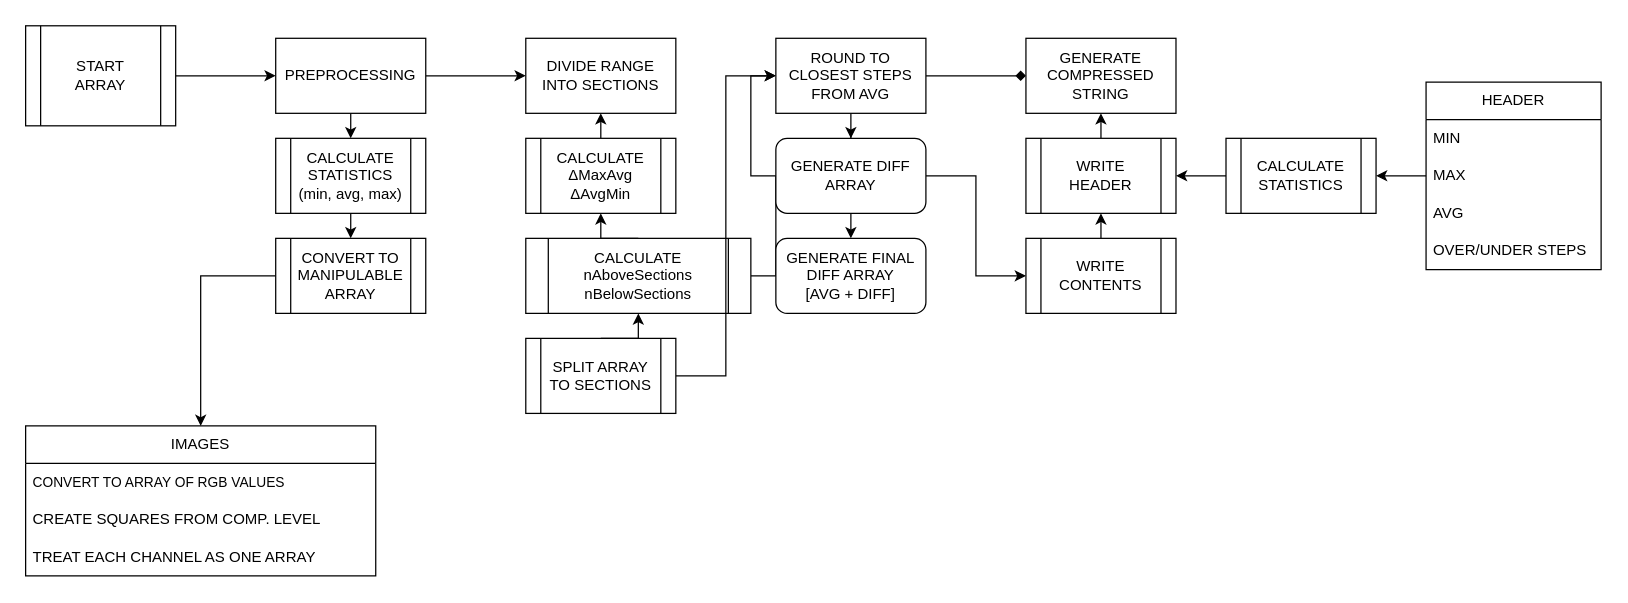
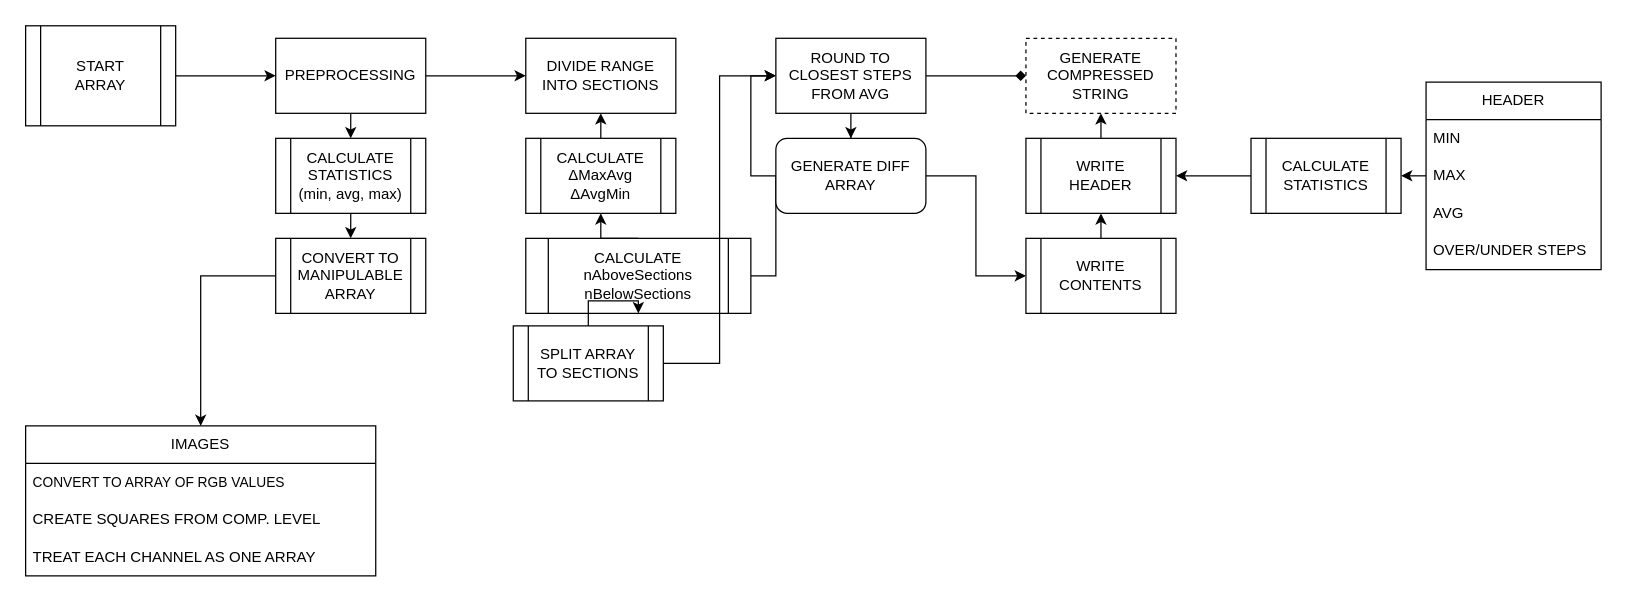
(1101, 76) -> (1101, 76)
(1301, 176) -> (1326, 176)
(851, 221) -> none
(851, 276) -> none
(601, 376) -> (588, 363)
